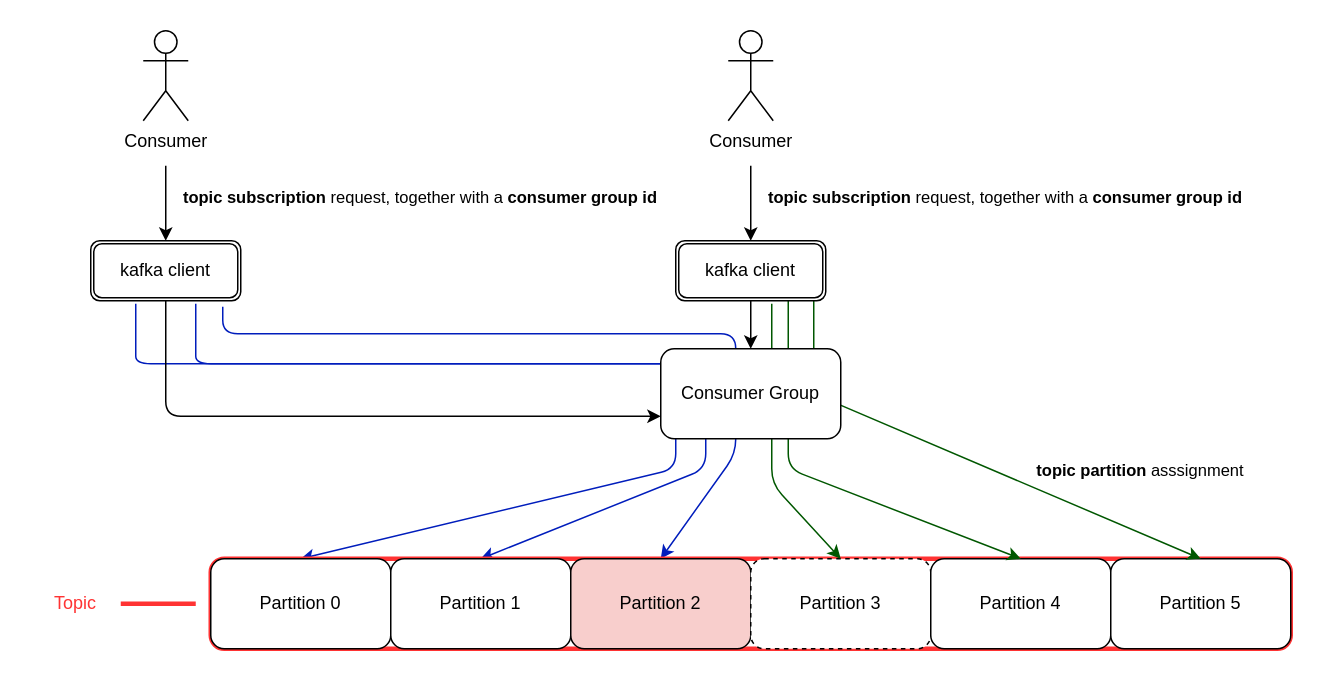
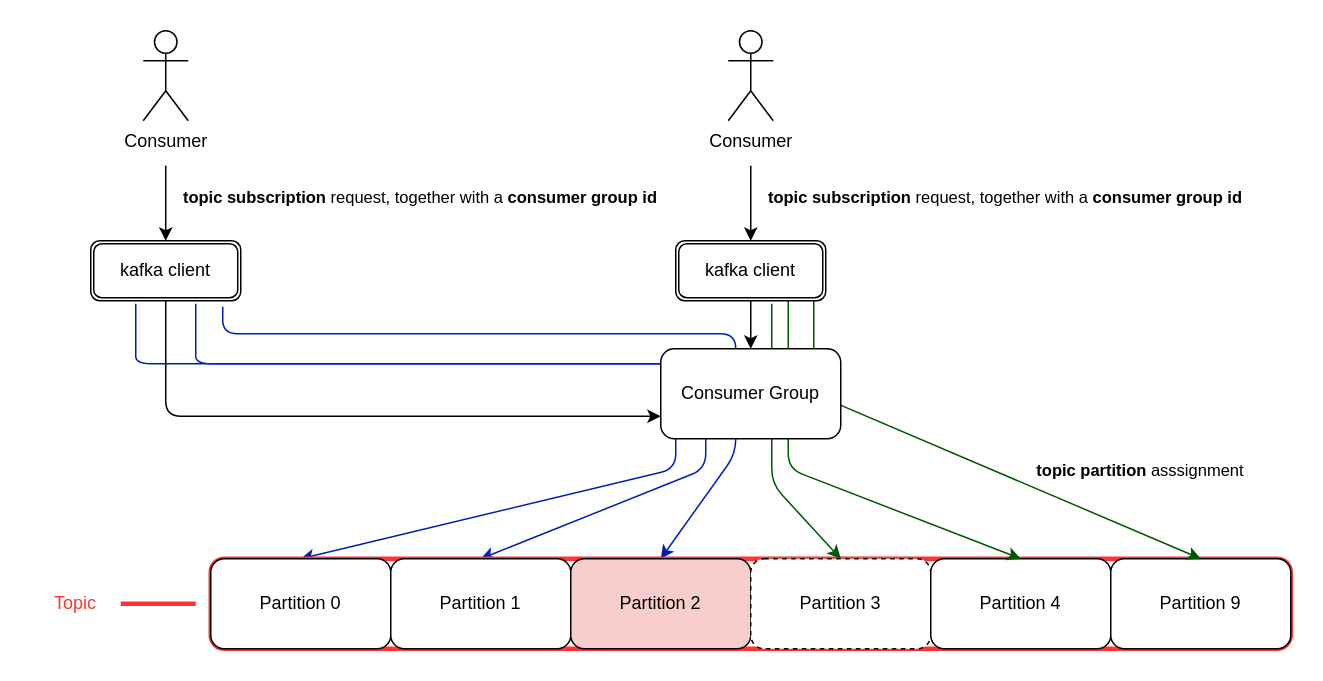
(1201, 604) -> (1201, 604)
